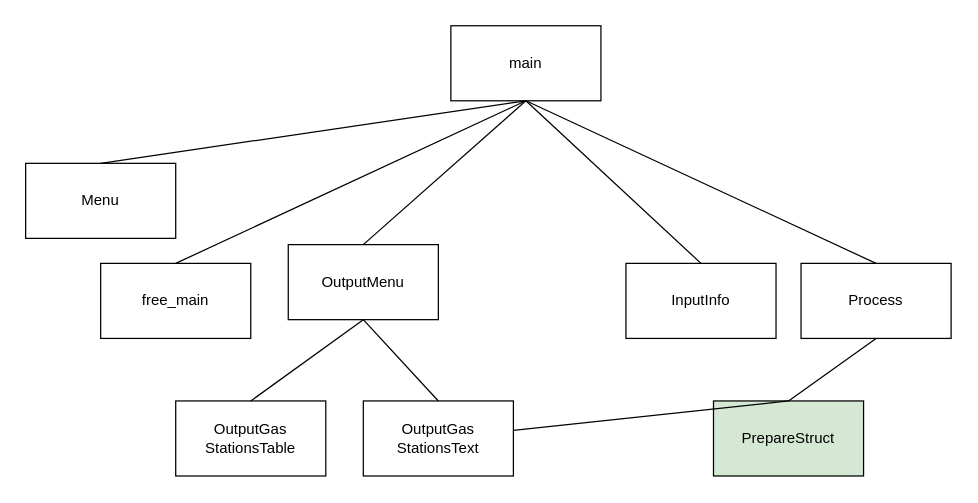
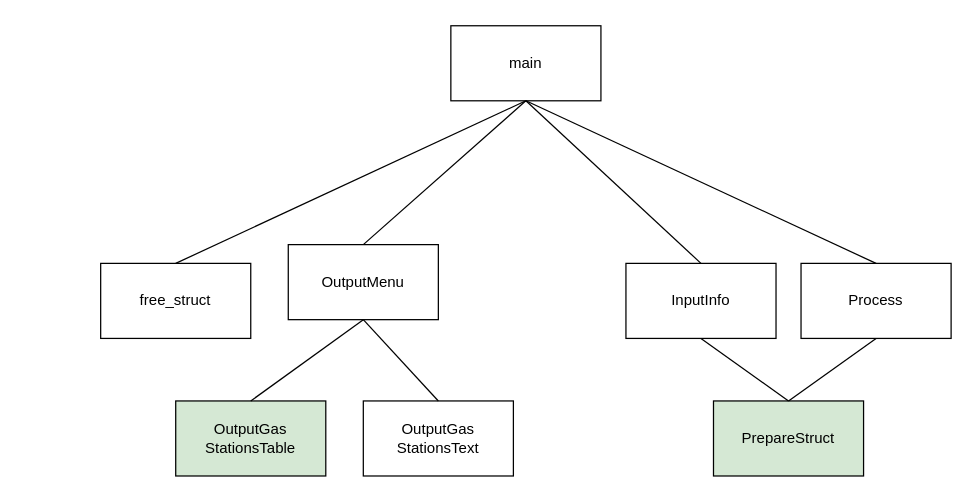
(309, 133) -> none
(101, 201) -> none
(176, 301) -> (176, 301)
(651, 415) -> (745, 370)
(251, 438) -> (251, 438)
